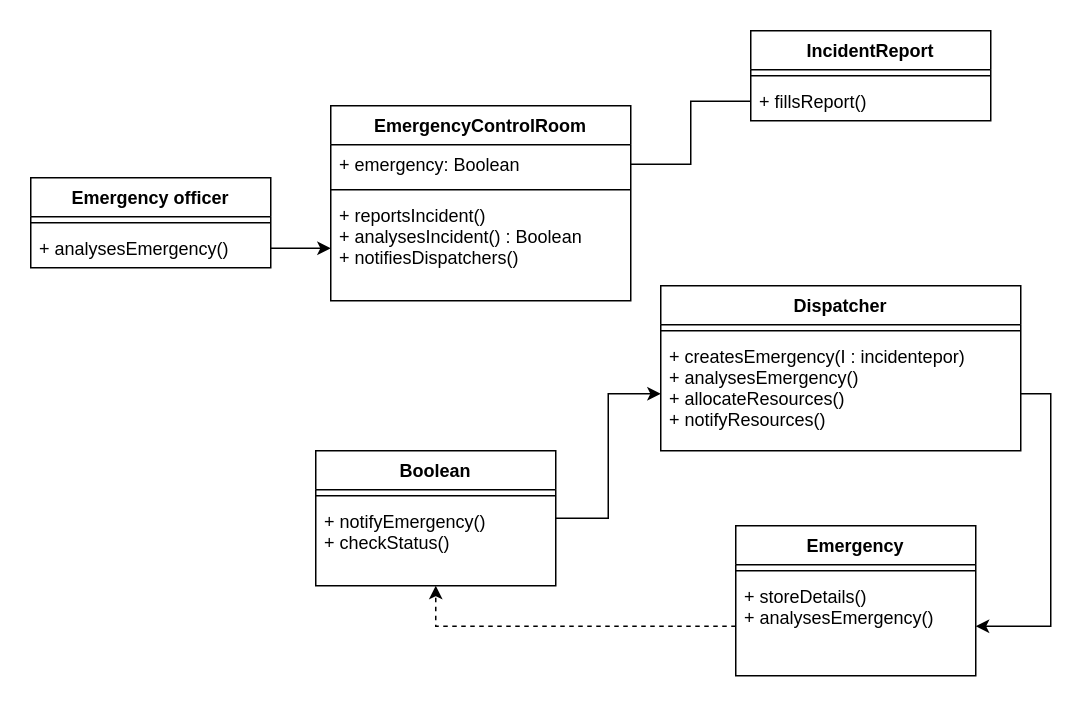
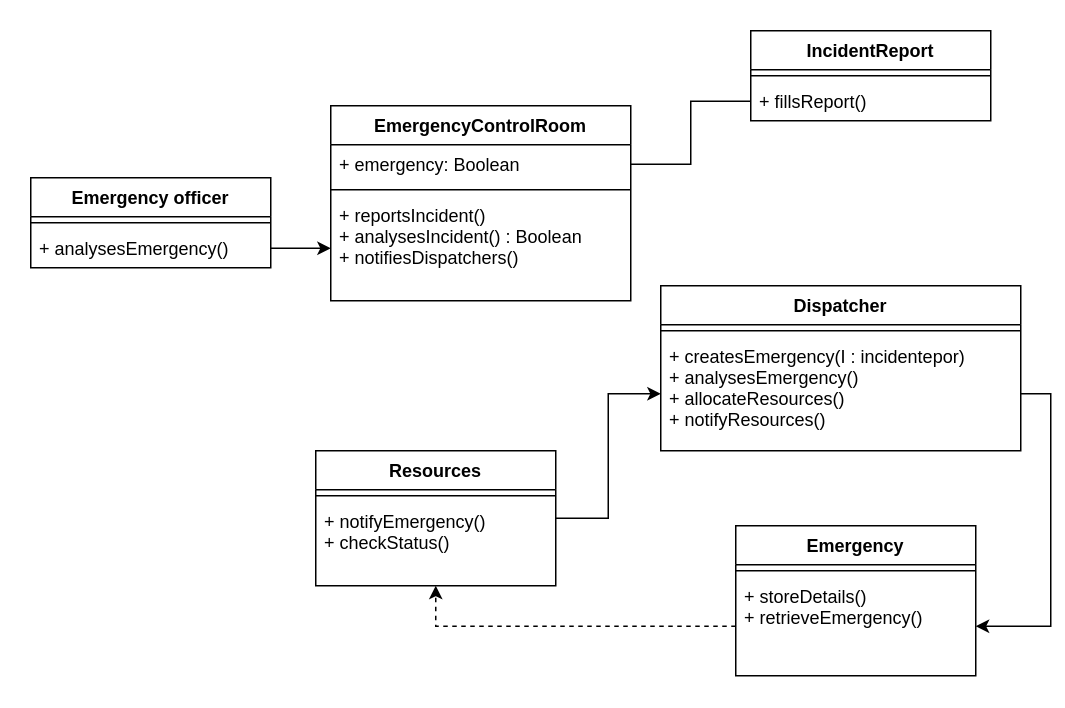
(435, 471) -> (435, 471)
(818, 597) -> (818, 597)
